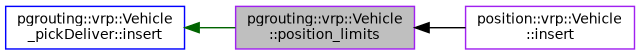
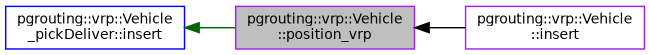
(325, 28) -> (325, 28)
(550, 28) -> (555, 28)
